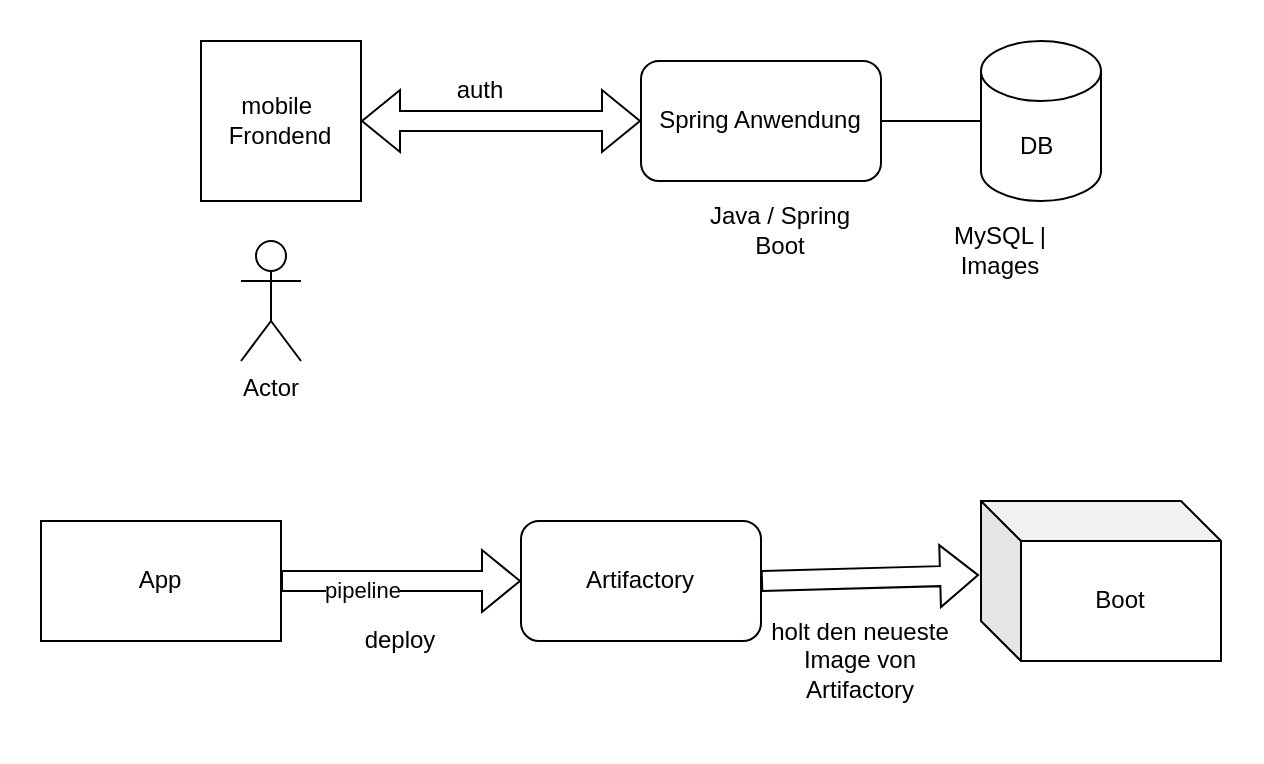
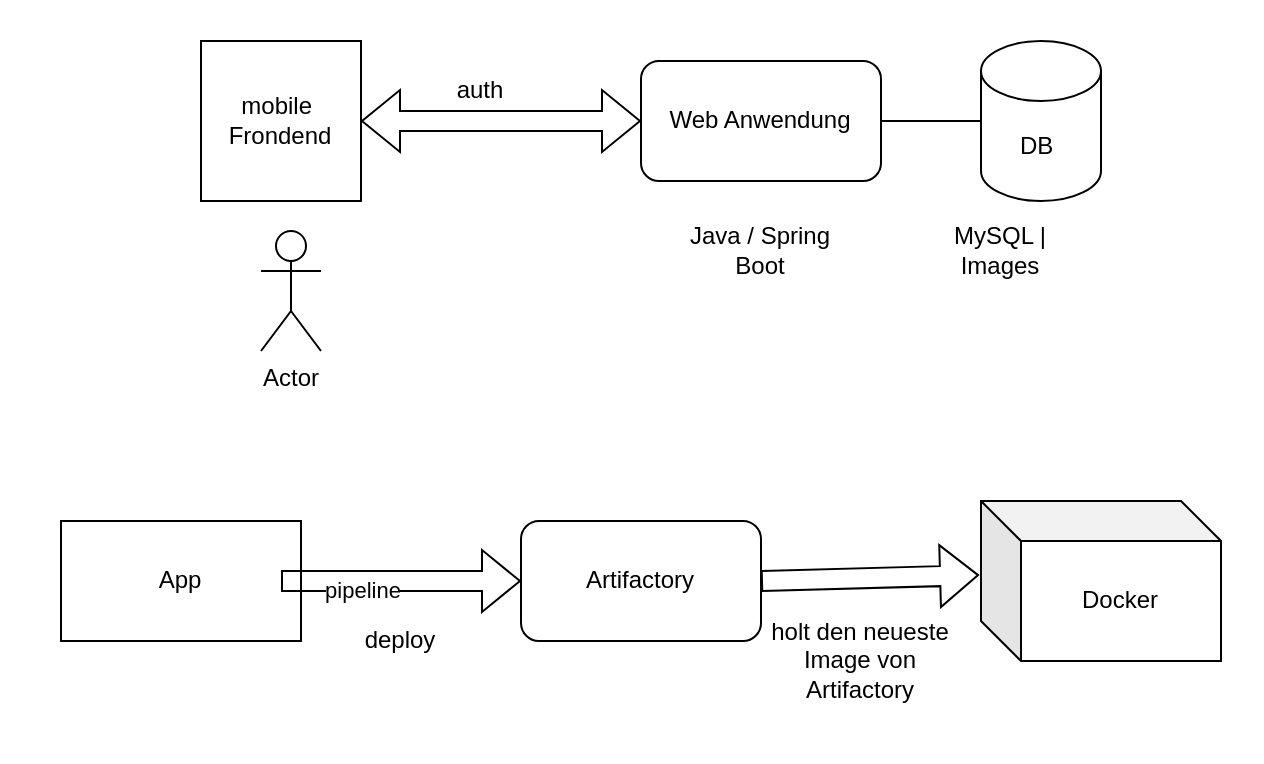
(761, 121) -> (761, 121)
(781, 231) -> (761, 251)
(271, 301) -> (291, 291)
(161, 581) -> (181, 581)
(1121, 601) -> (1121, 601)
